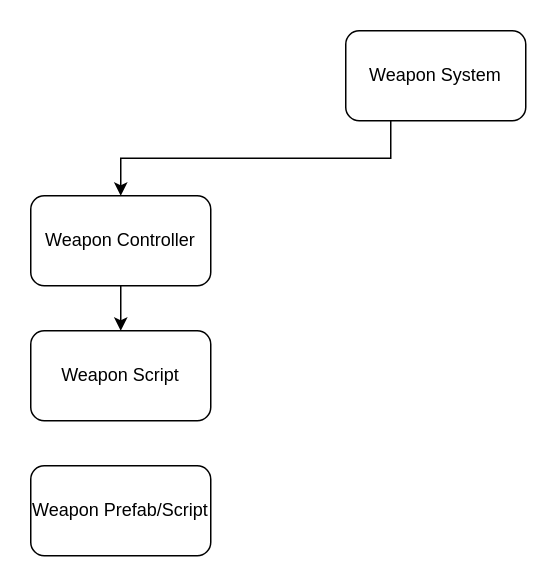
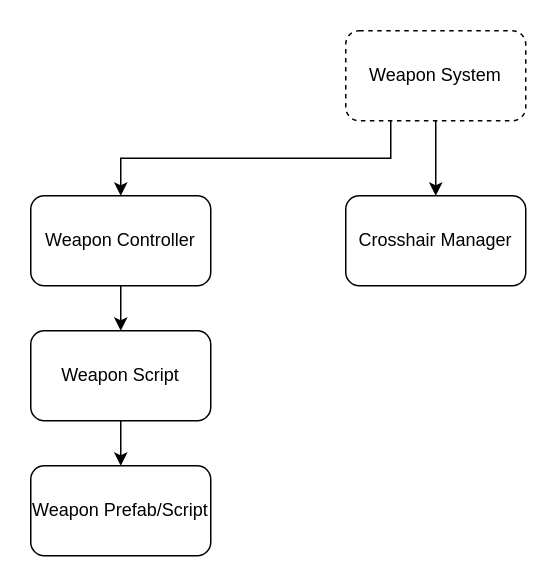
(436, 76) -> (436, 76)
none -> (436, 153)
none -> (436, 241)
none -> (121, 438)
